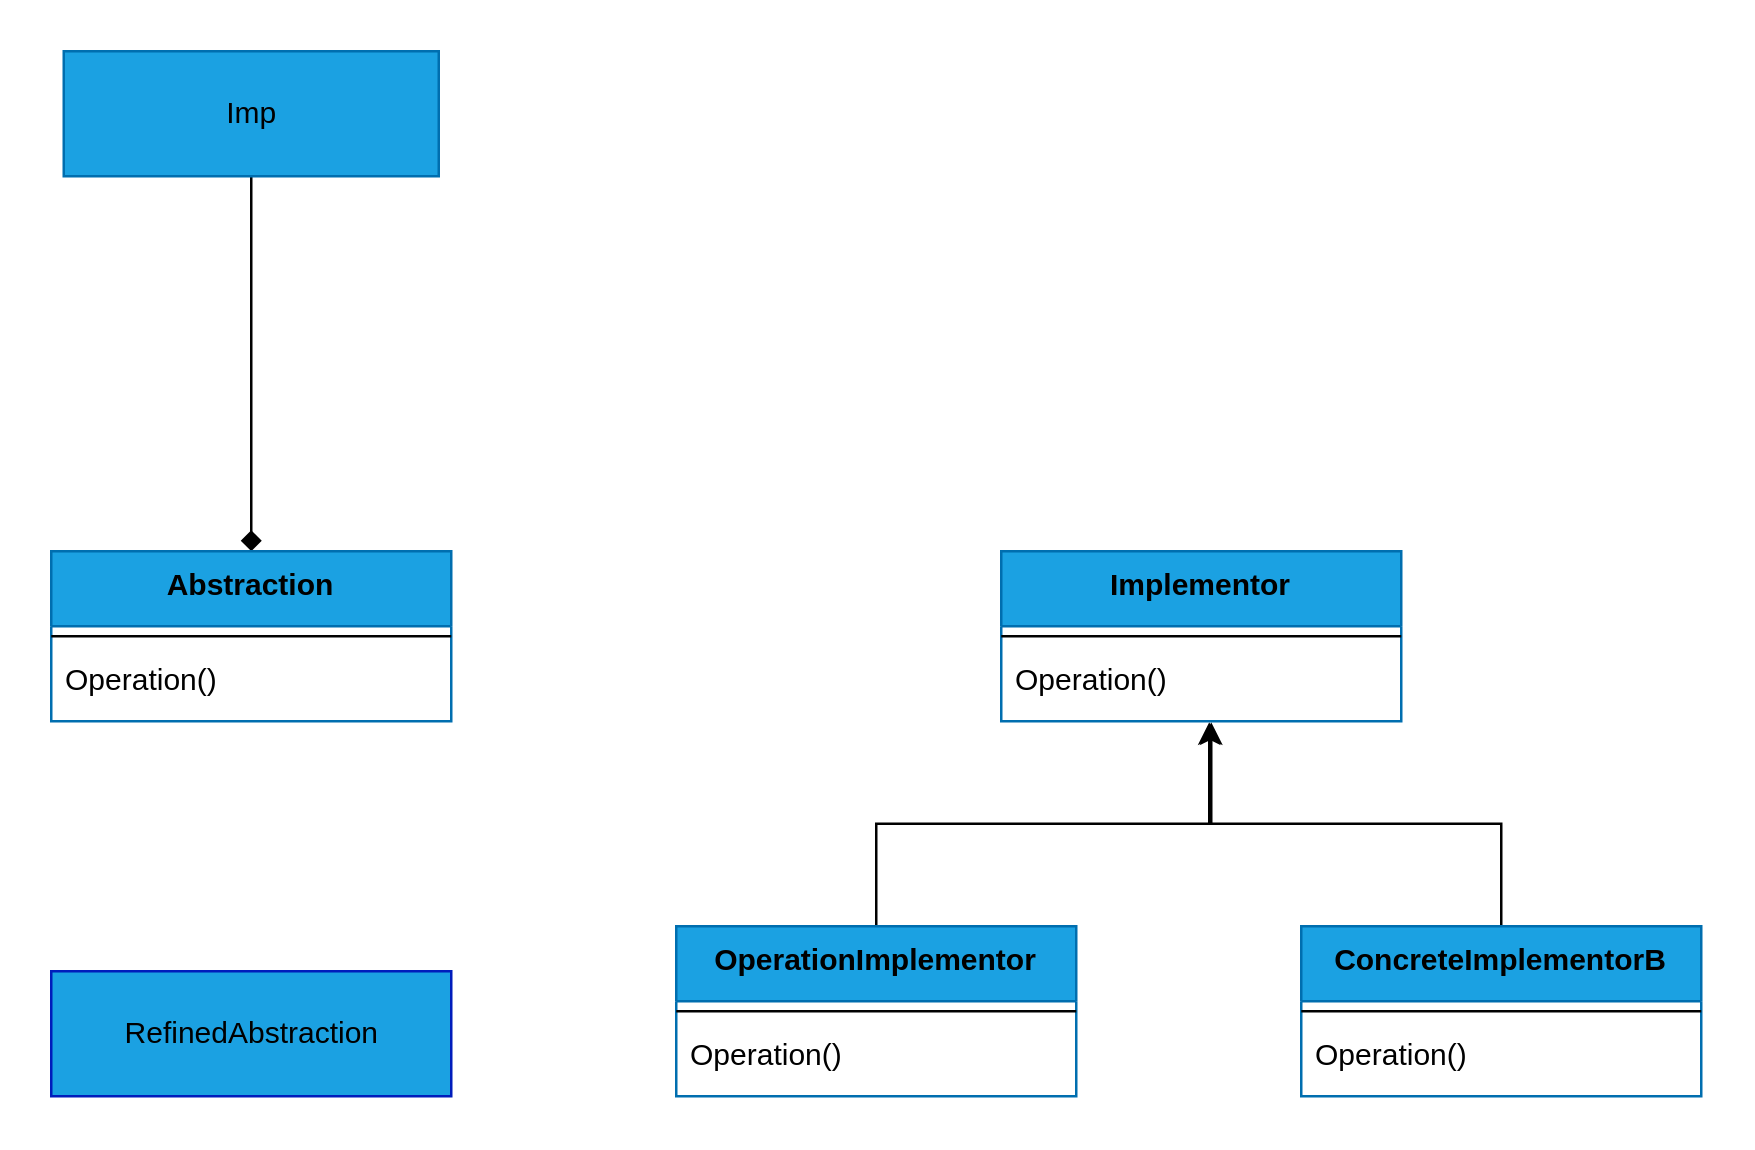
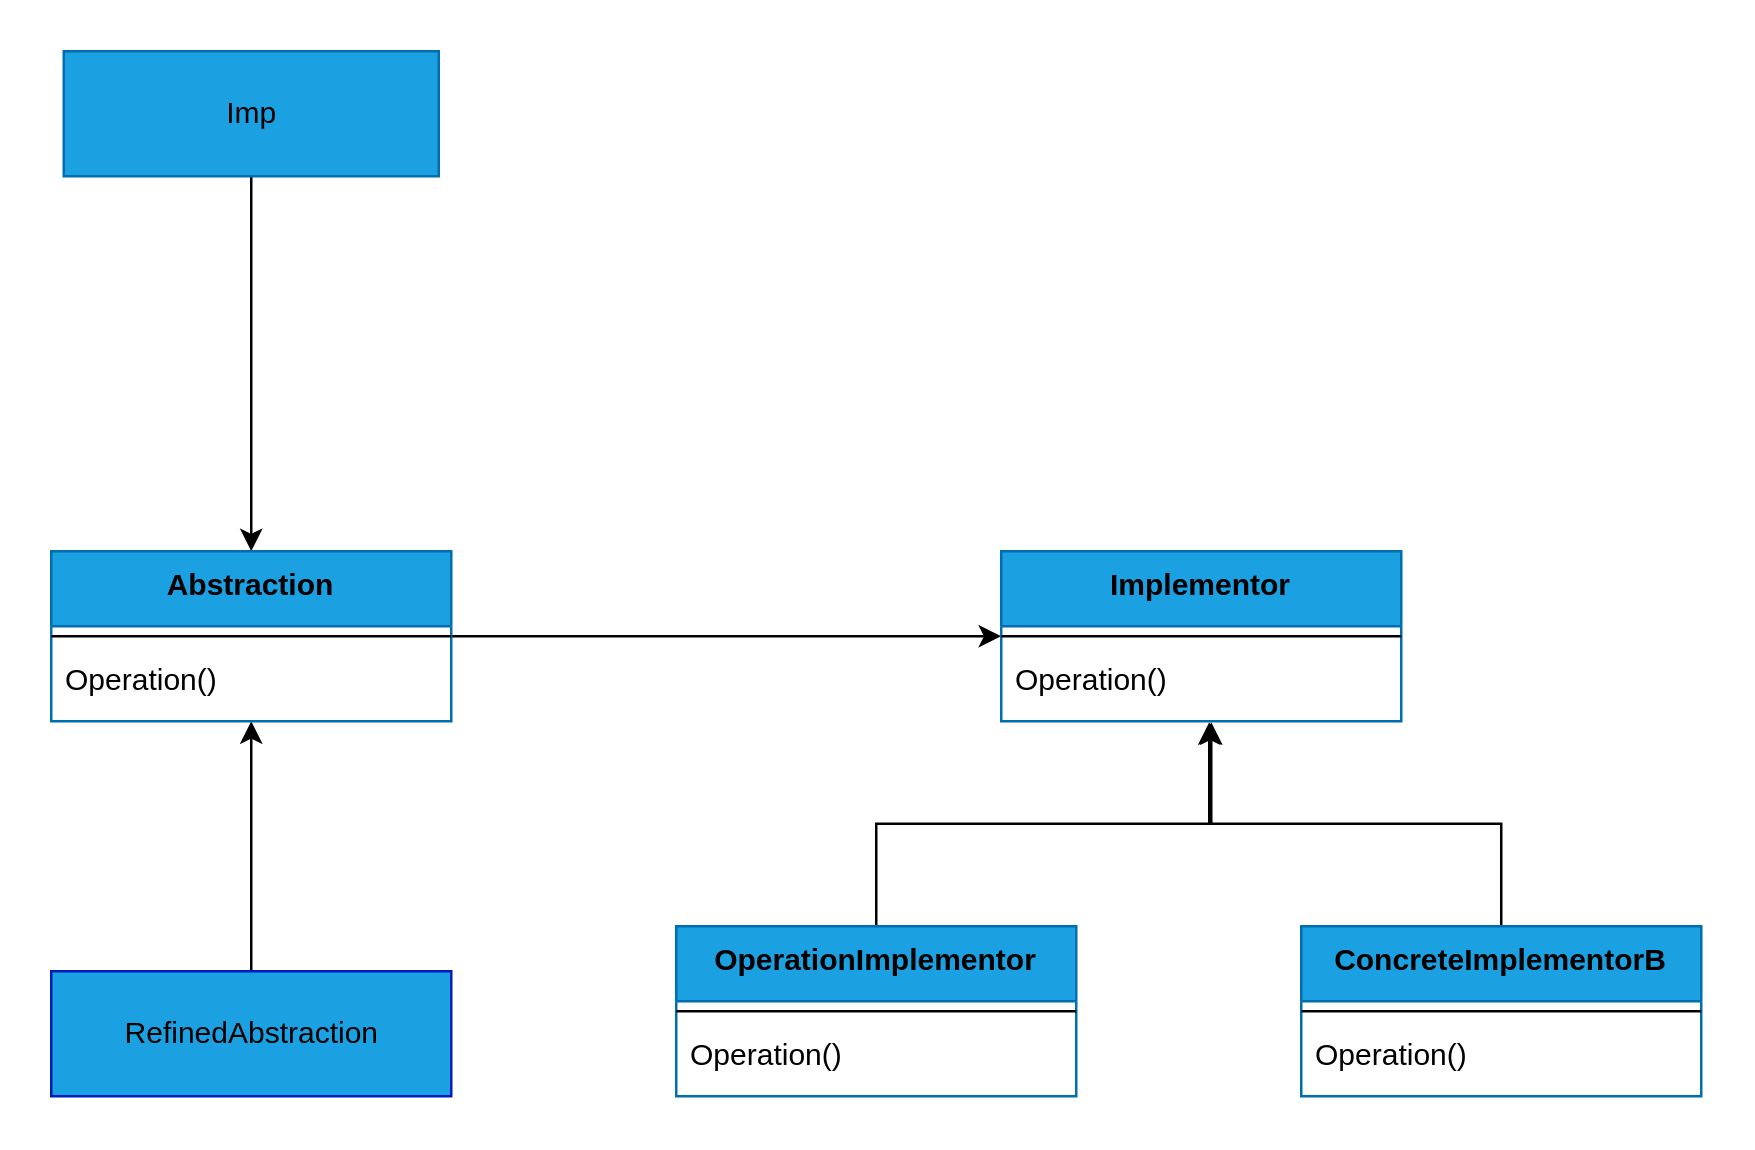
(251, 531) -> (251, 532)
none -> (720, 636)
none -> (251, 854)
